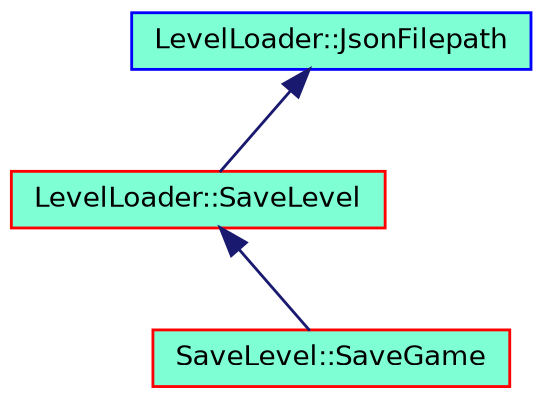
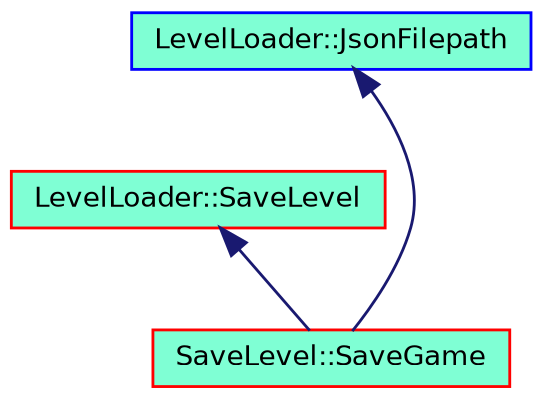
(255, 131) -> (413, 214)
